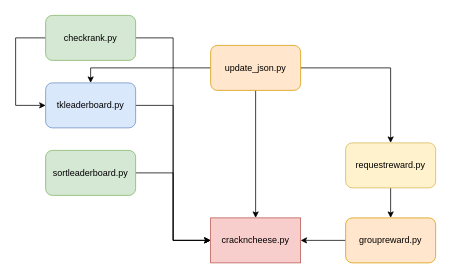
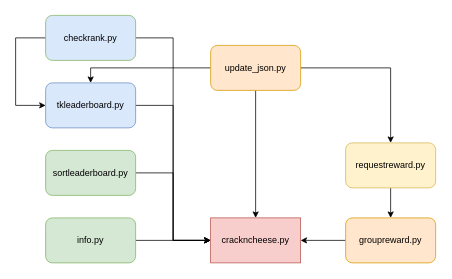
(90, 38) -> (90, 38)
none -> (90, 240)
none -> (152, 240)
